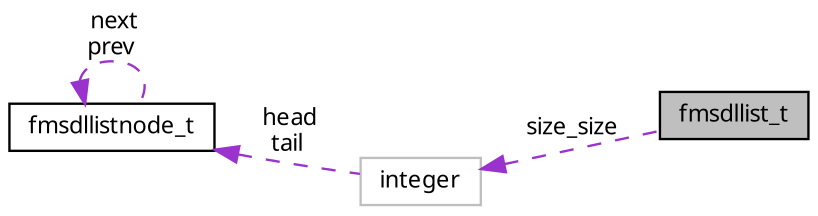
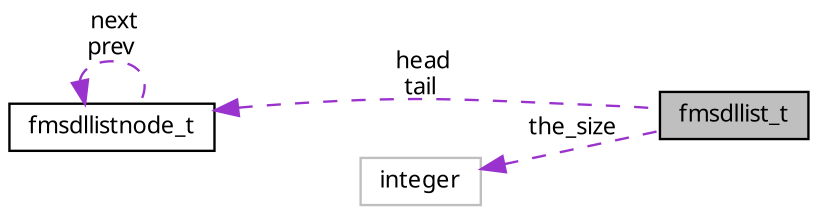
(570, 128) -> (570, 128)
(299, 165) -> (449, 99)
